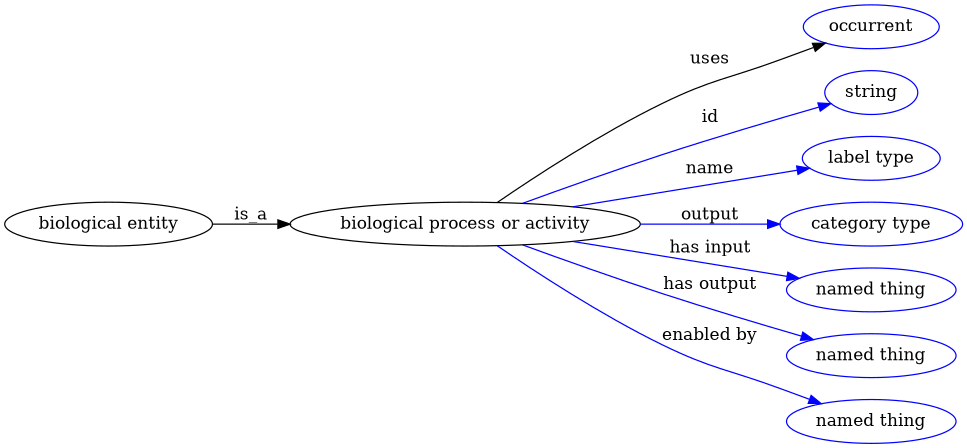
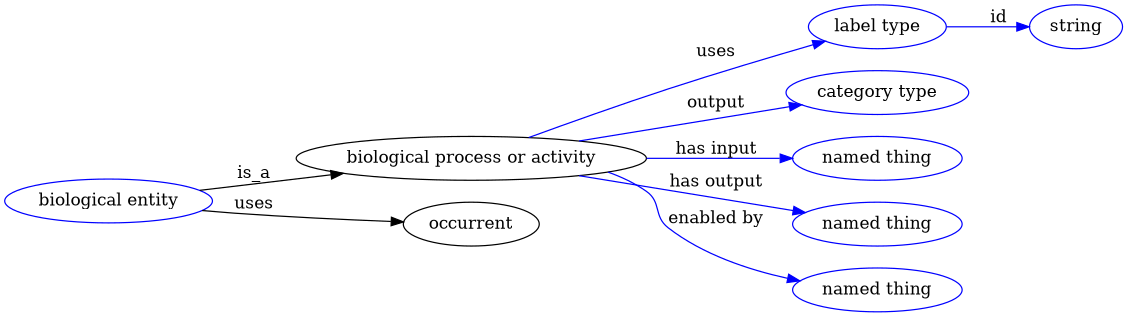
(871, 27) -> (471, 224)
(648, 111) -> (296, 217)
(670, 152) -> (982, 27)
(710, 169) -> (716, 52)
(109, 224) -> (109, 201)
